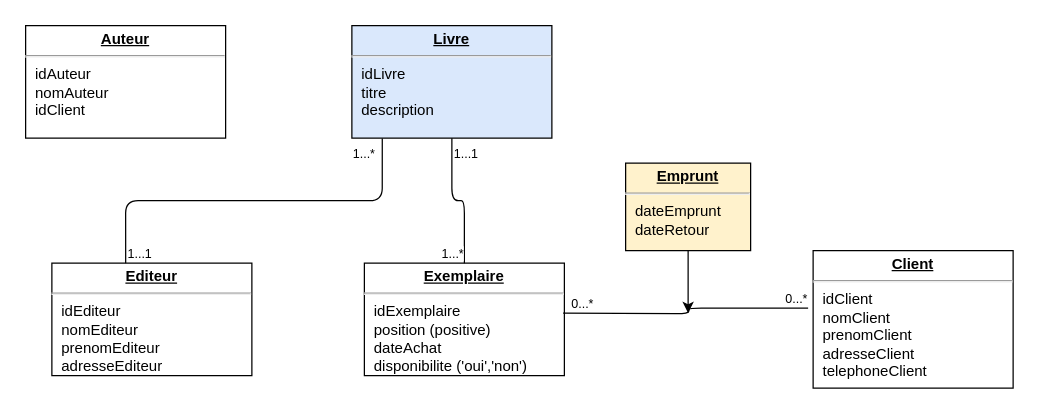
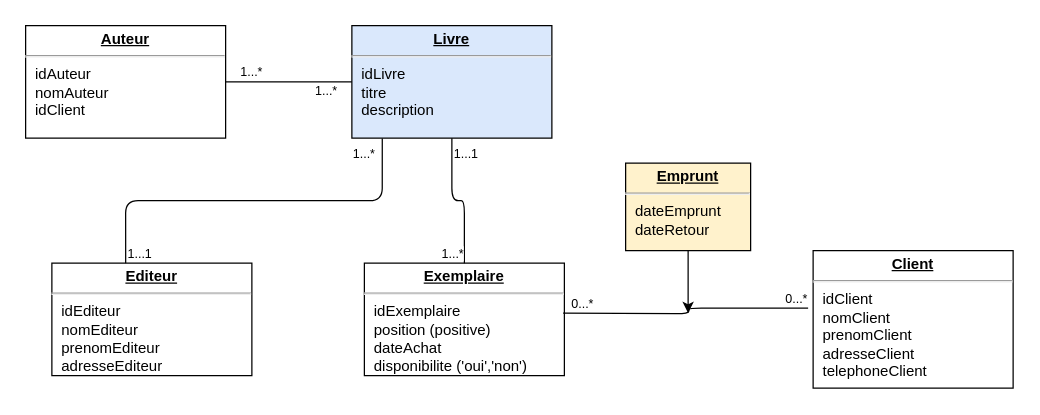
none -> (289, 82)
